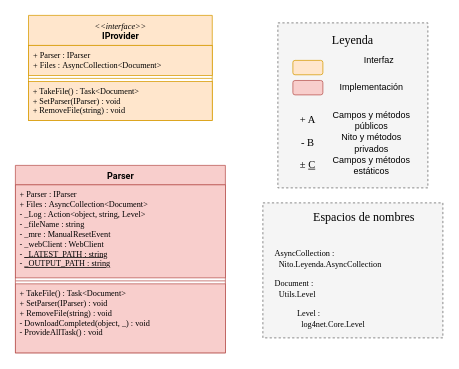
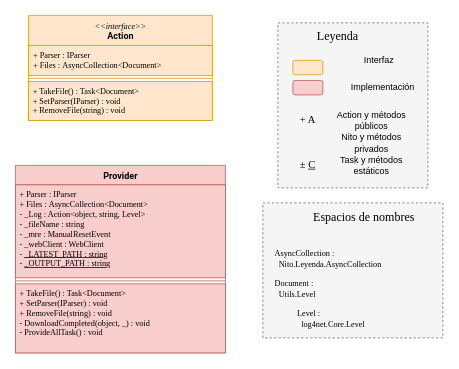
(121, 31) -> (121, 31)
(353, 38) -> (338, 34)
(372, 88) -> (383, 88)
(372, 120) -> (372, 120)
(308, 143) -> none
(372, 165) -> (372, 165)
(121, 176) -> (121, 176)
